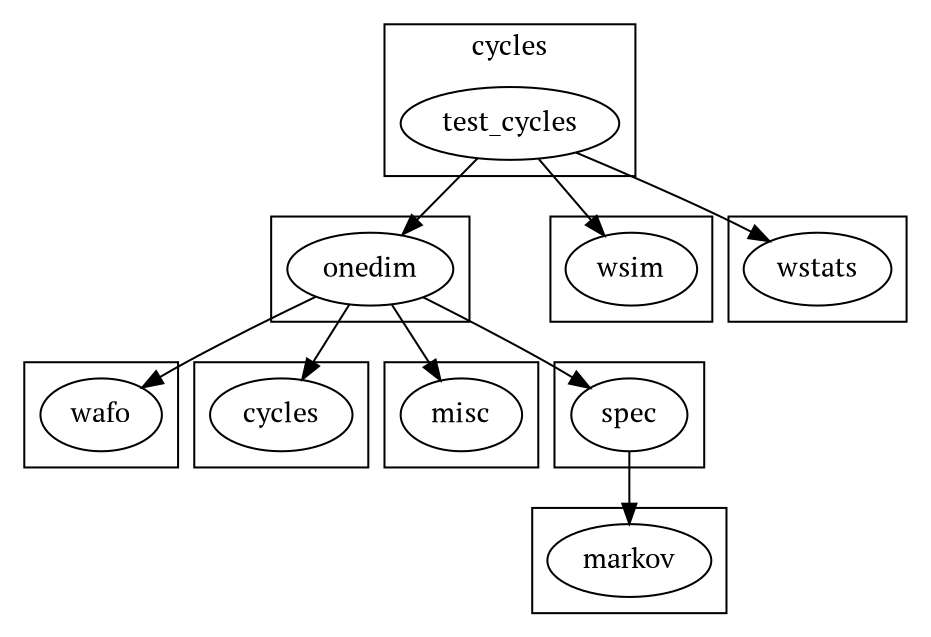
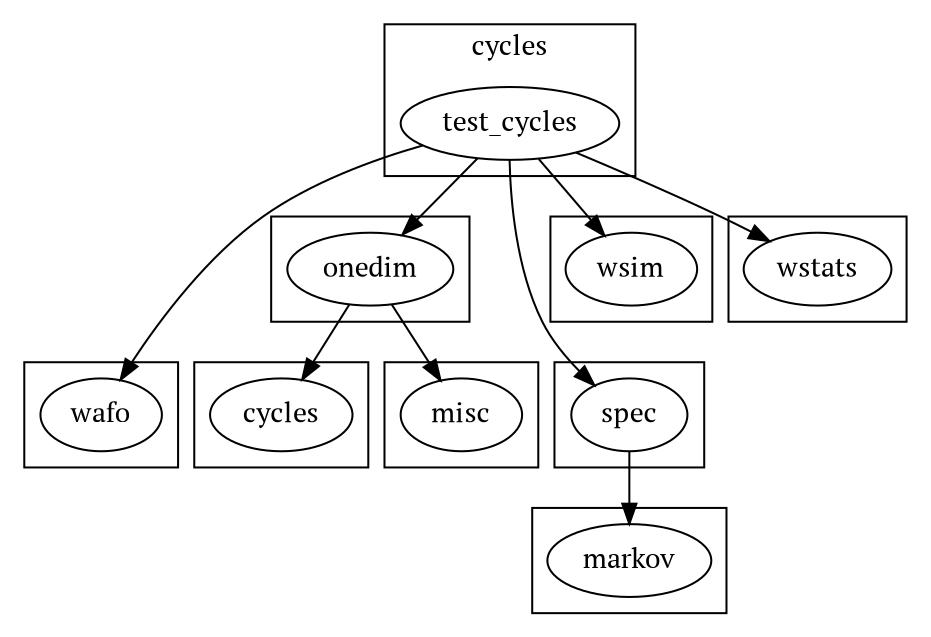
(237, 336) -> (255, 223)
(499, 336) -> (524, 273)
